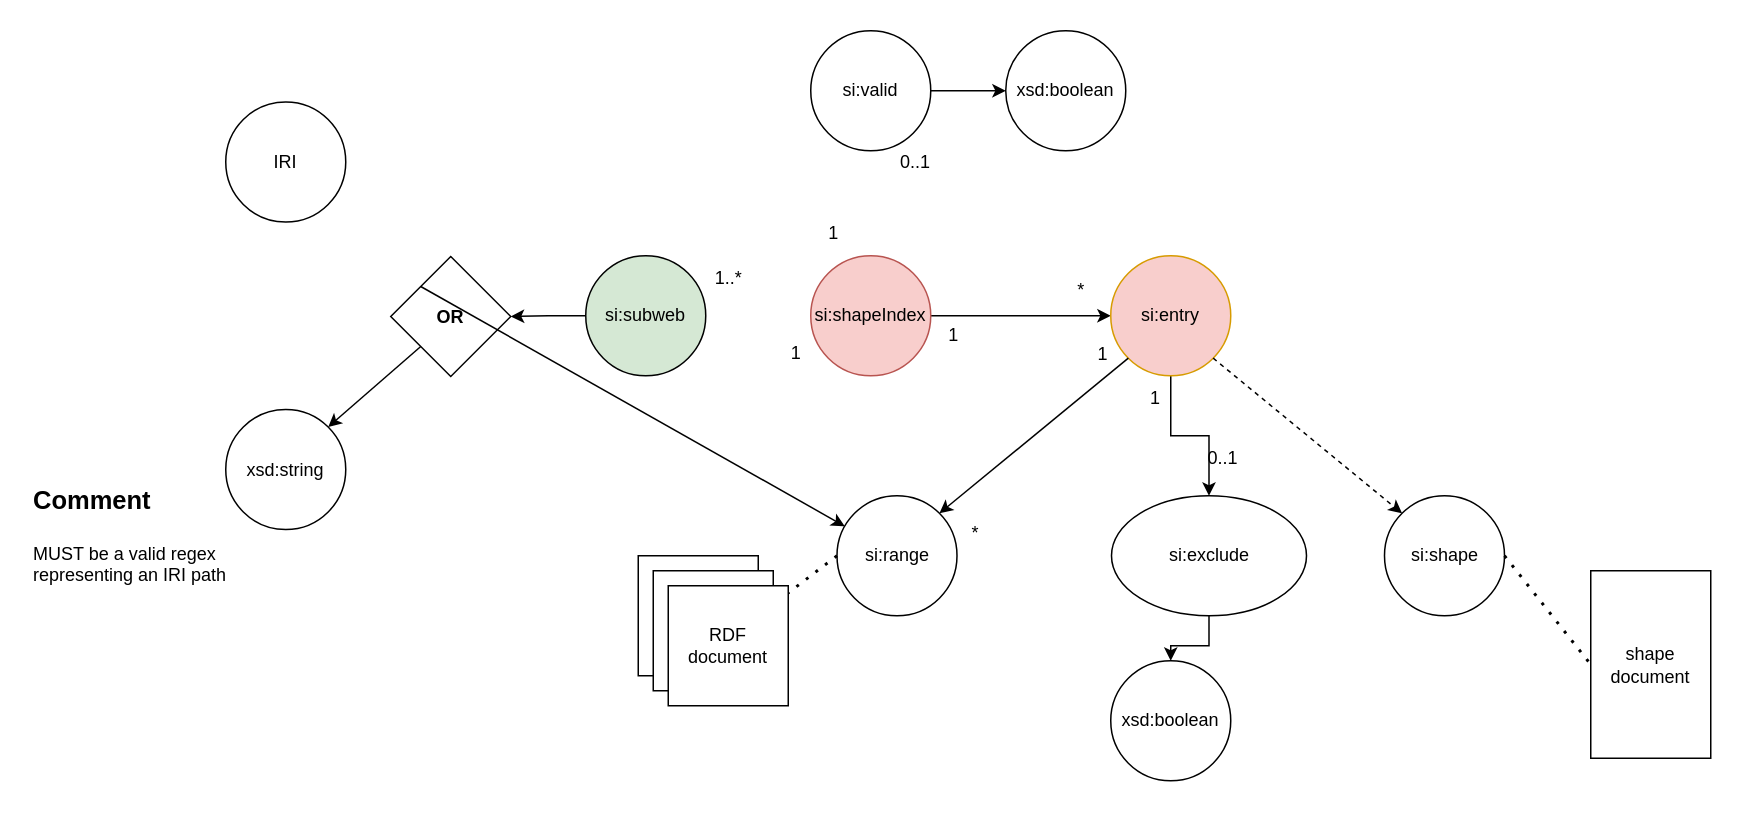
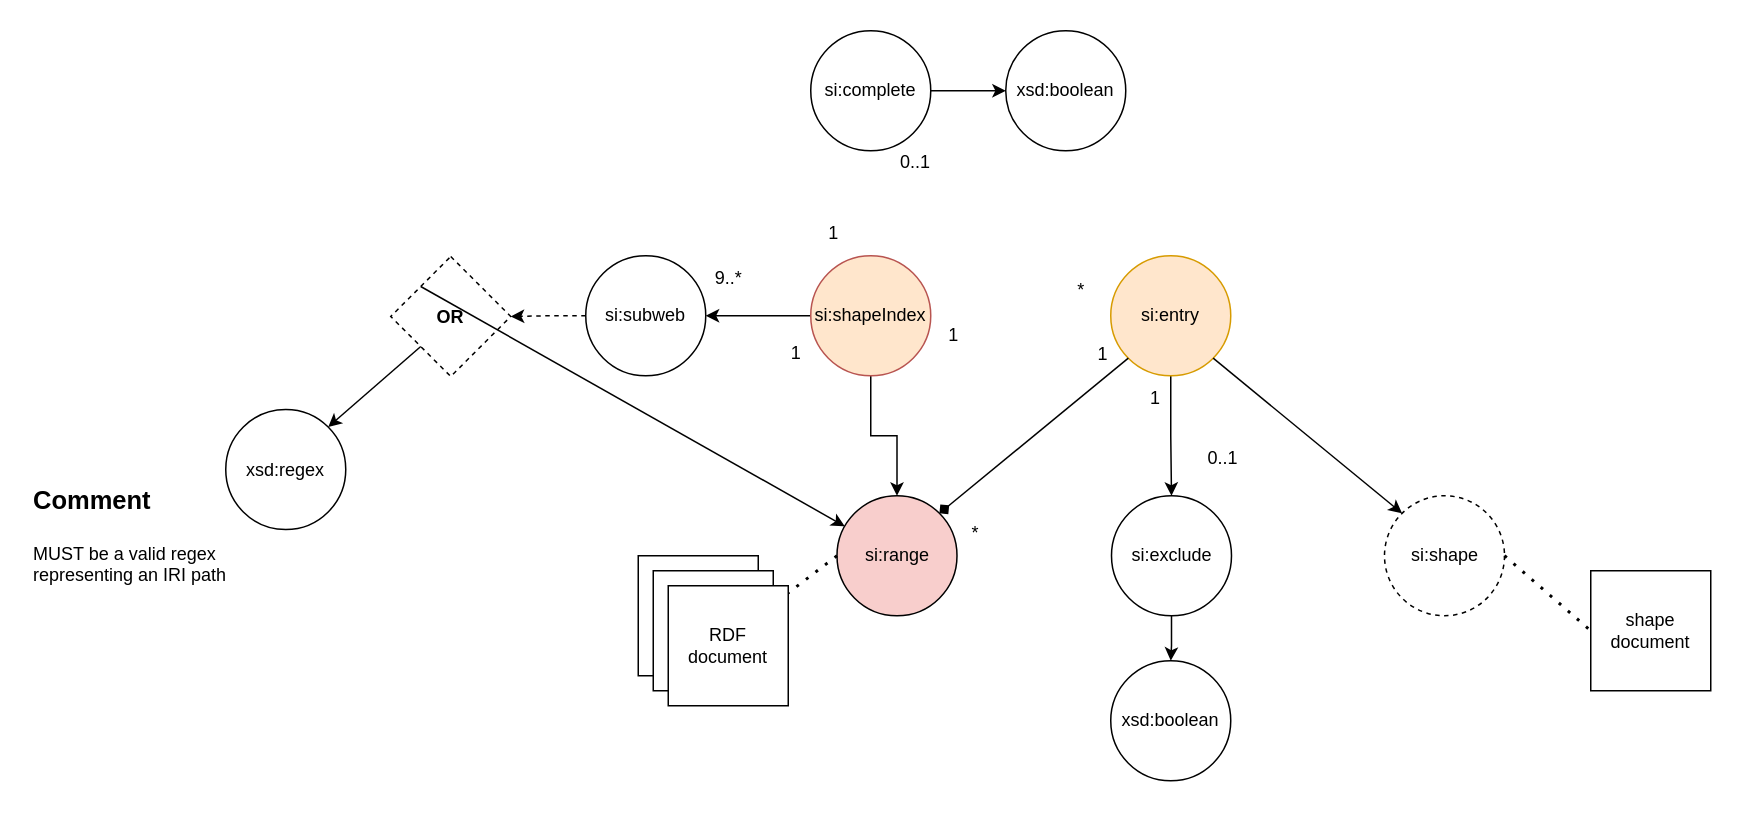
(871, 91) -> (871, 91)
(286, 162) -> none
(729, 278) -> (729, 278)
(552, 316) -> (552, 316)
(646, 316) -> (646, 316)
none -> (764, 316)
(871, 316) -> (871, 316)
(1016, 316) -> (879, 436)
(1171, 316) -> (1171, 316)
(451, 317) -> (451, 317)
(1304, 433) -> (1304, 433)
(286, 470) -> (286, 470)
(948, 506) -> (949, 505)
(897, 556) -> (897, 556)
(1209, 556) -> (1172, 556)
(1445, 556) -> (1445, 556)
(1651, 665) -> (1651, 631)
